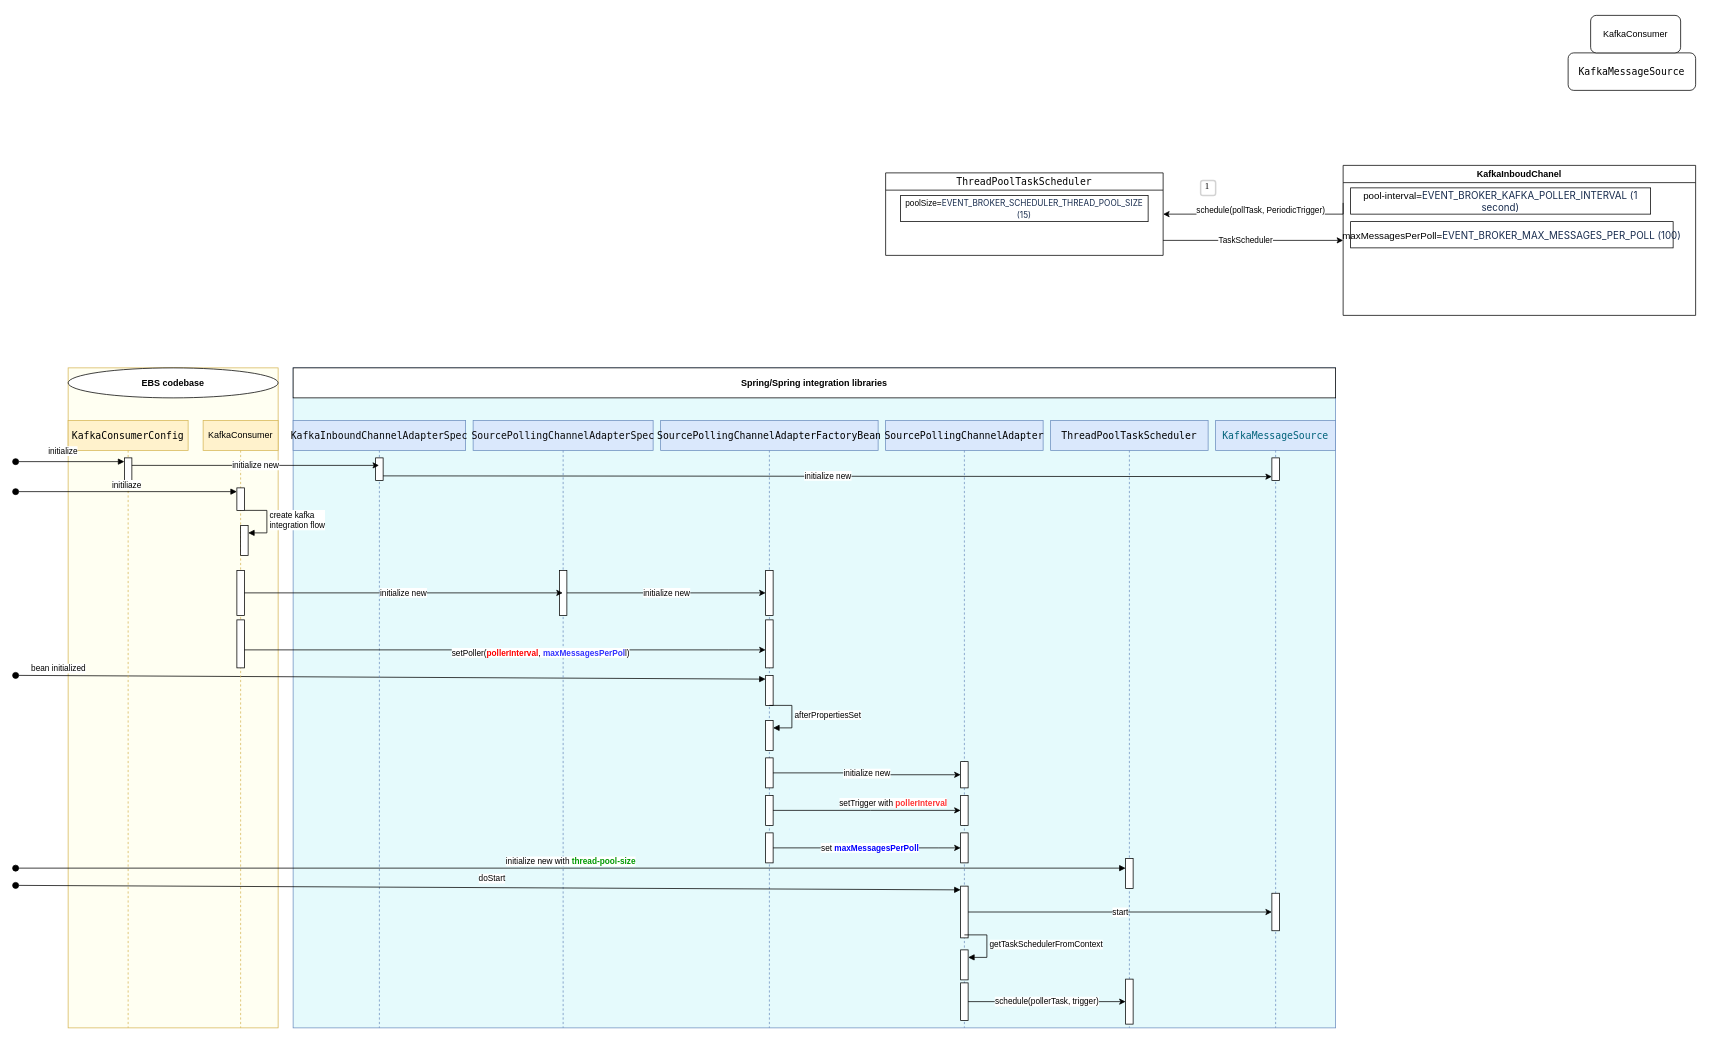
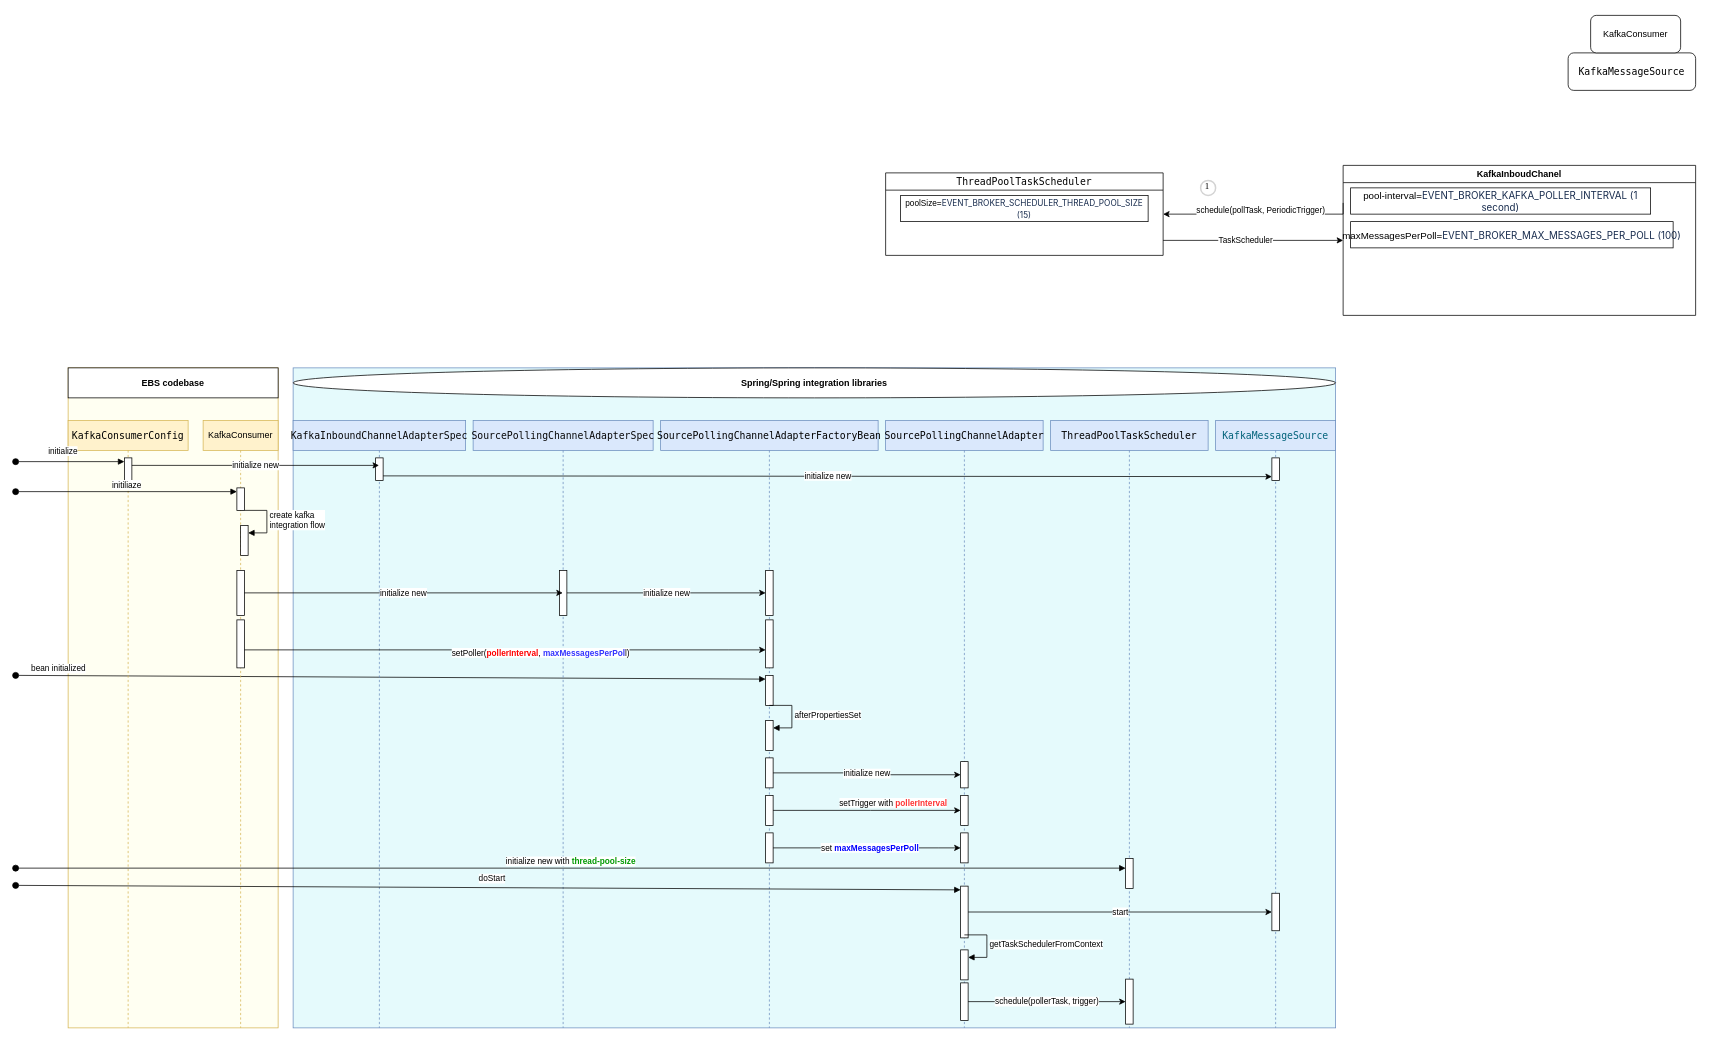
(1208, 188) -> (1208, 188)
(173, 383) -> (173, 383)
(814, 383) -> (814, 383)
